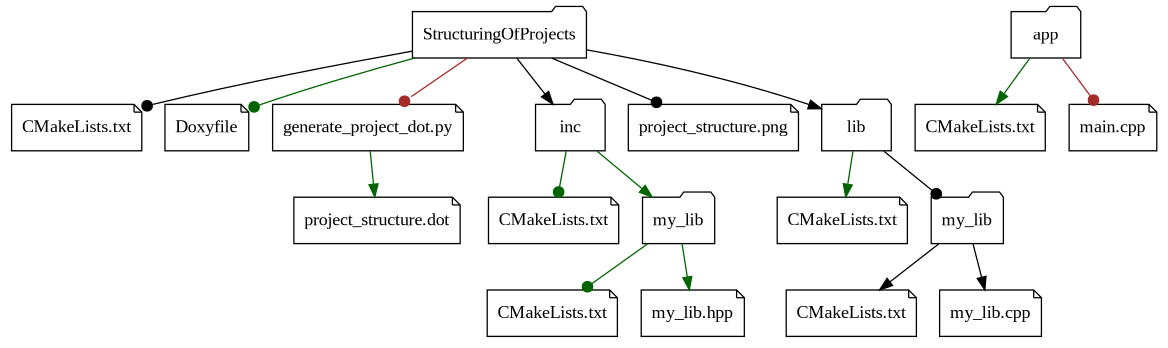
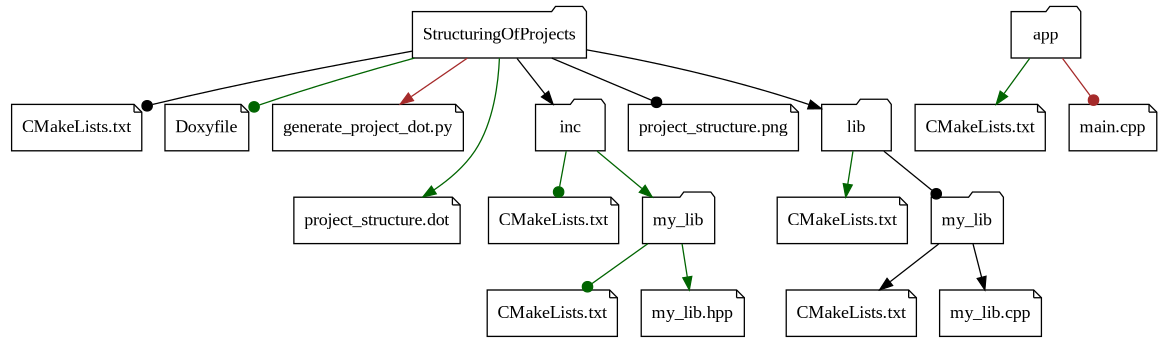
(439, 77) -> (439, 77)
(372, 168) -> (484, 133)
